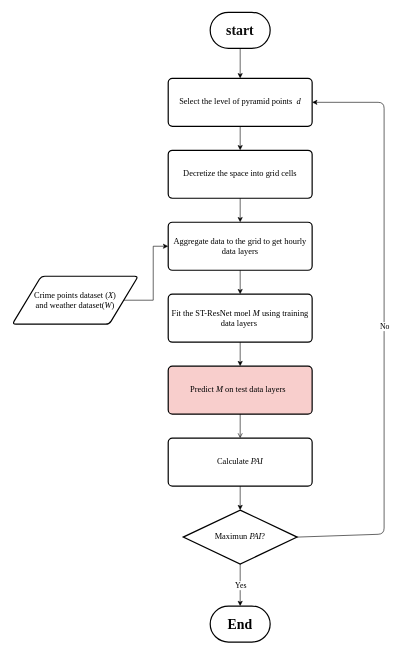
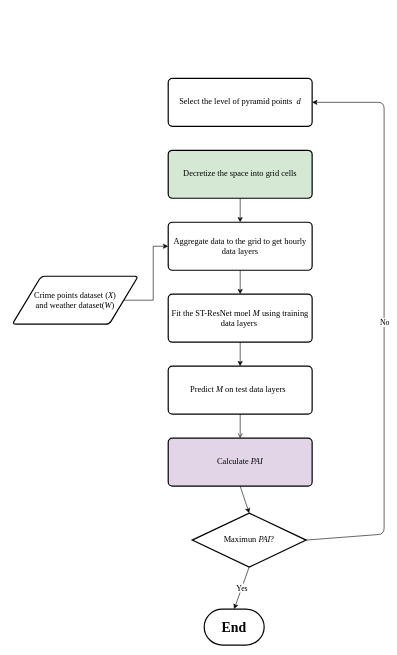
(240, 30) -> none
(240, 72) -> none
(240, 144) -> none
(240, 174) -> (240, 174)
(240, 390) -> (240, 390)
(240, 462) -> (240, 462)
(240, 537) -> (249, 540)
(240, 624) -> (234, 627)
